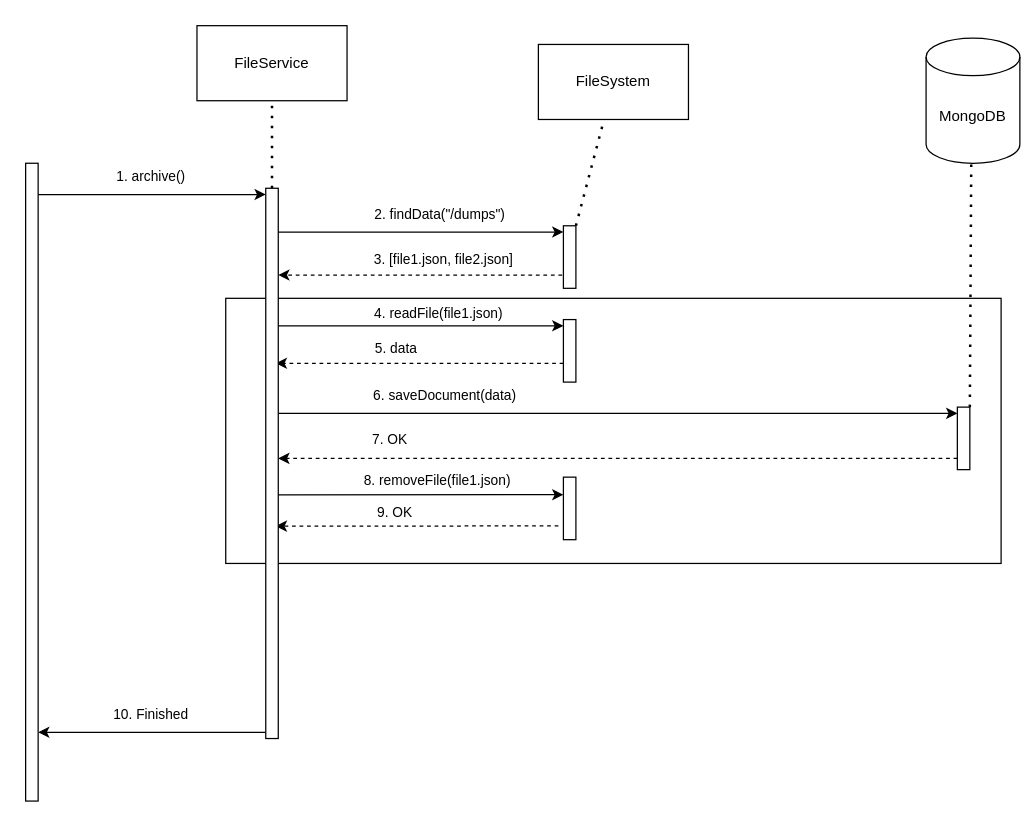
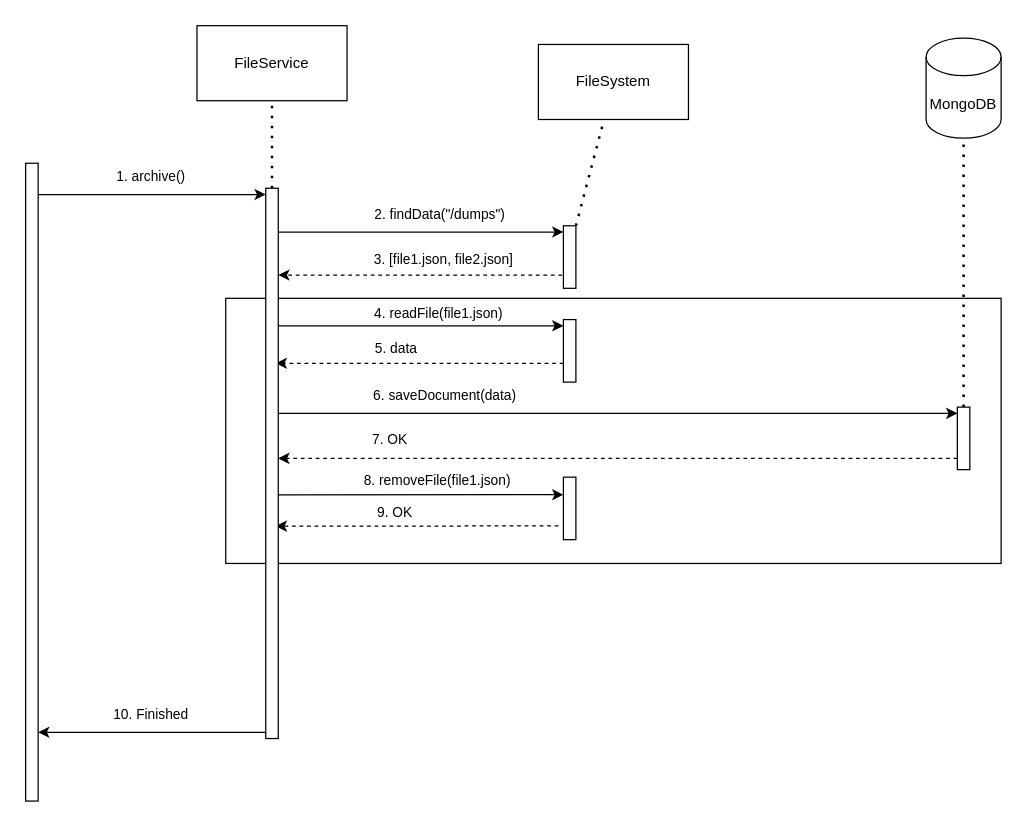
(973, 101) -> (963, 88)
